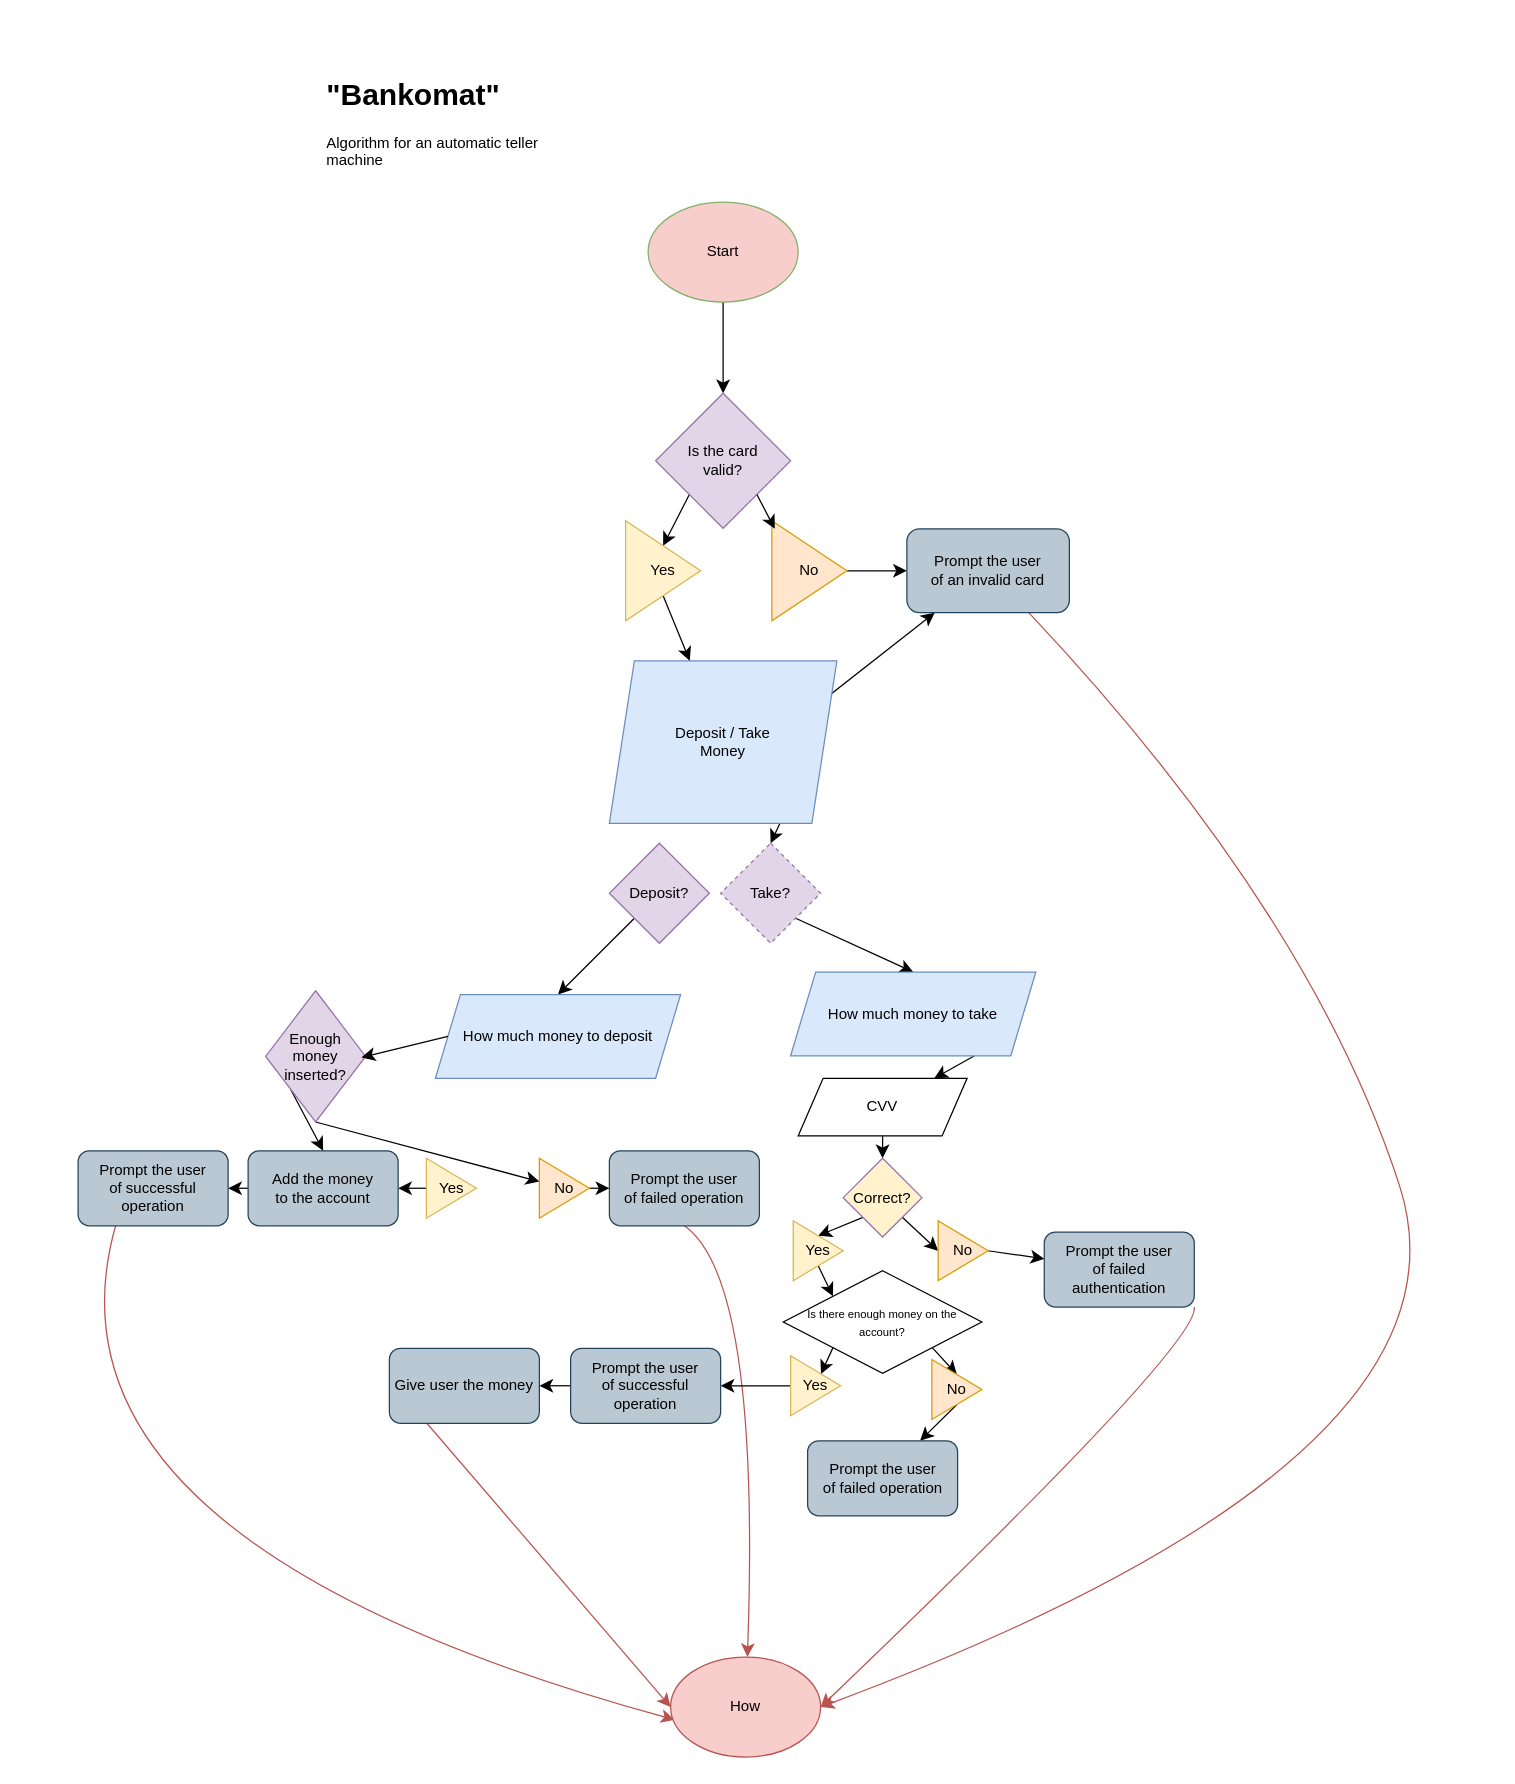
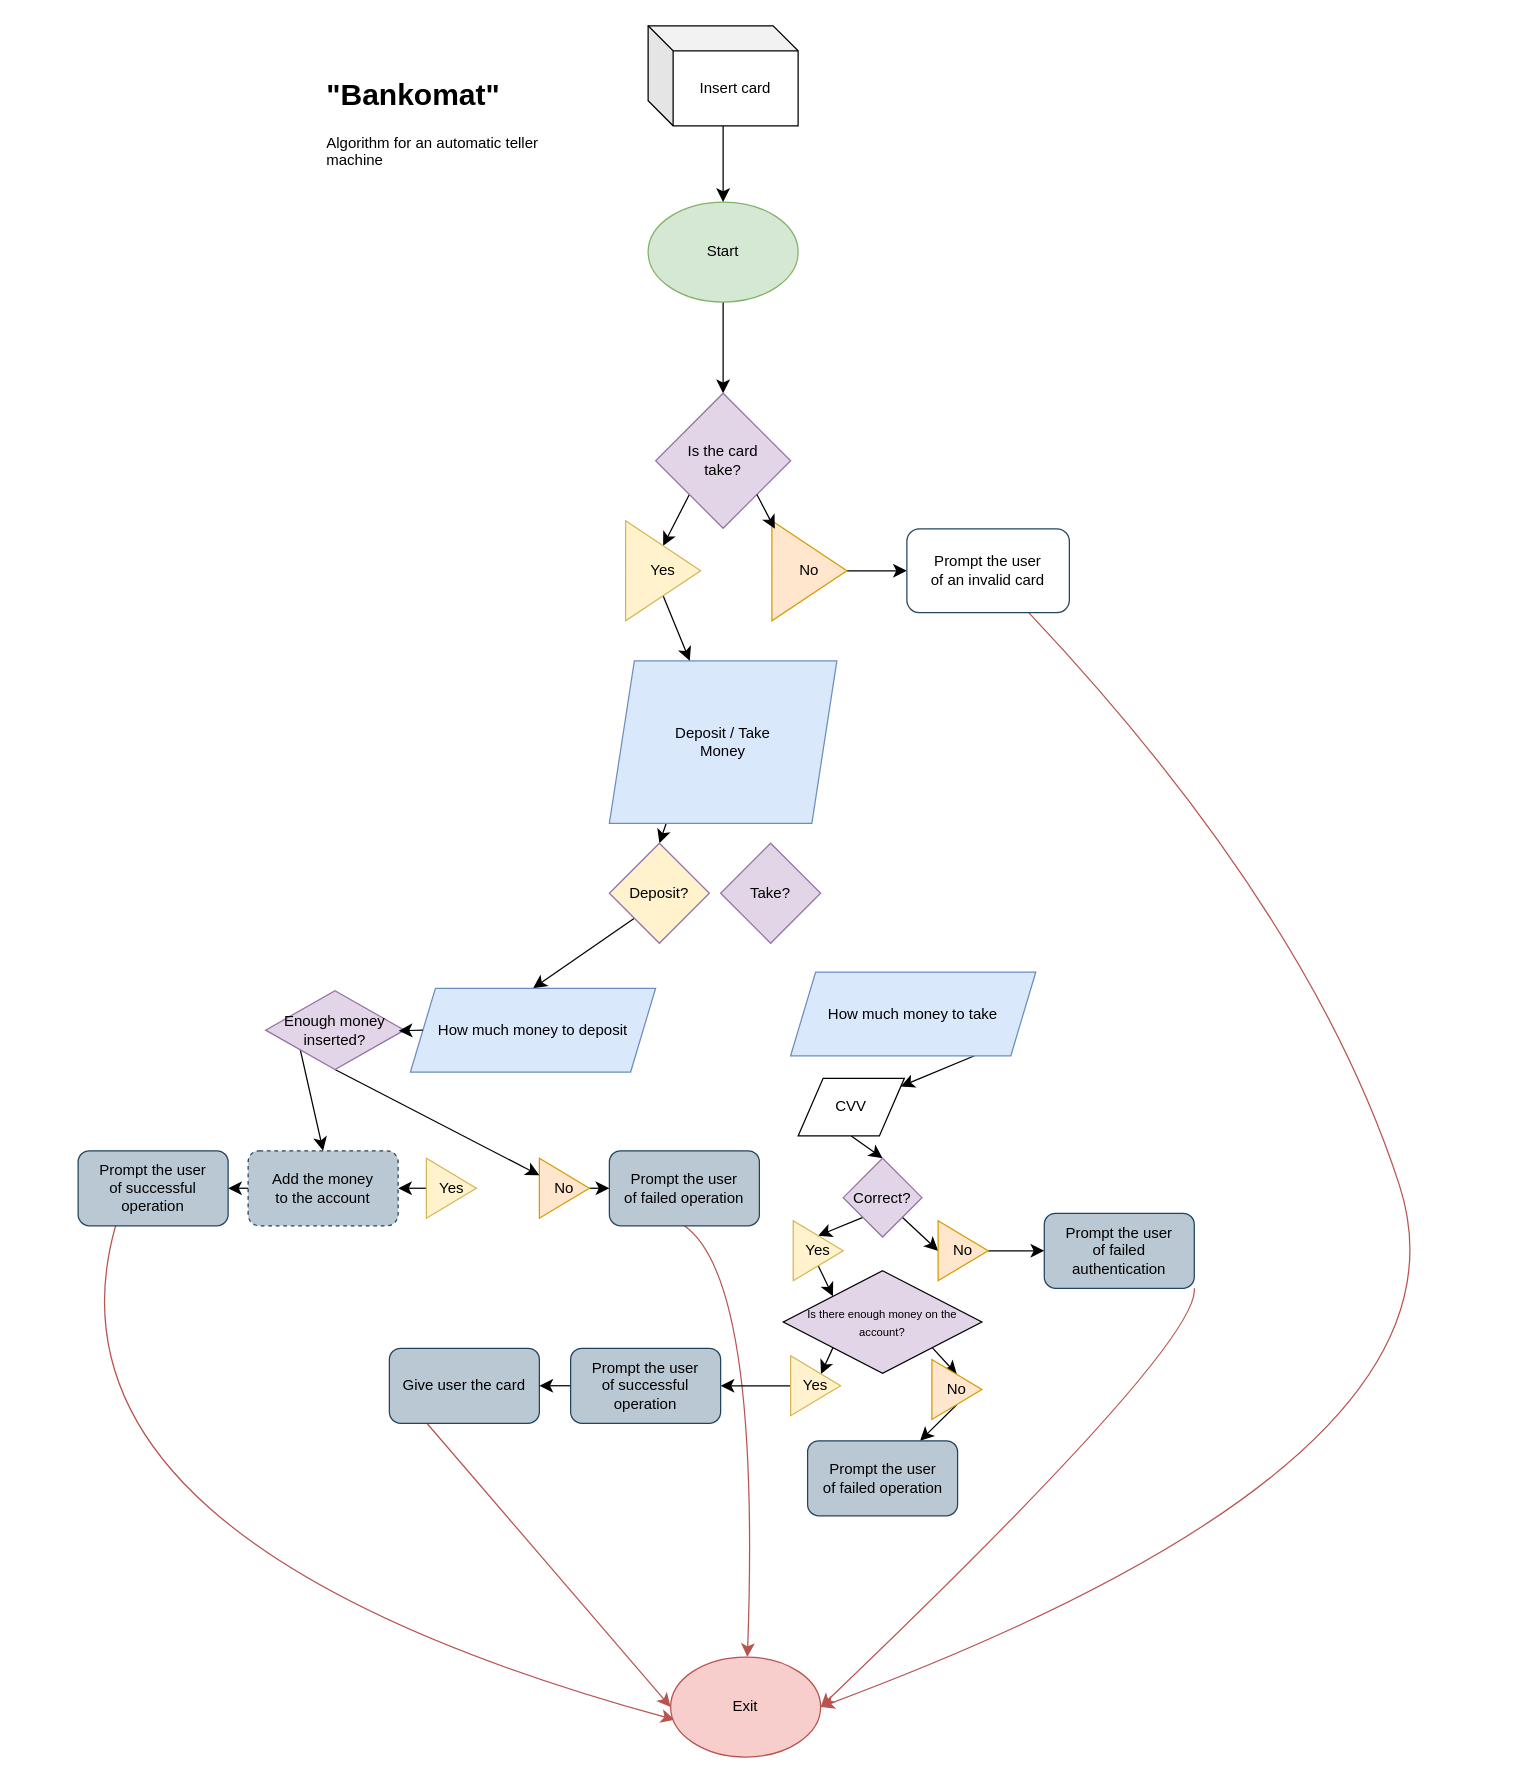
none -> (723, 76)
none -> (723, 159)
(723, 252) -> (723, 252)
(723, 461) -> (723, 461)
(988, 571) -> (988, 571)
(878, 657) -> (665, 826)
(778, 827) -> none
(659, 893) -> (659, 893)
(771, 893) -> (771, 893)
(851, 943) -> none
(558, 1036) -> (533, 1030)
(316, 1056) -> (335, 1030)
(883, 1107) -> (851, 1107)
(323, 1188) -> (323, 1188)
(883, 1198) -> (883, 1198)
(1119, 1269) -> (1119, 1251)
(883, 1322) -> (883, 1322)
(464, 1386) -> (464, 1386)
(746, 1707) -> (746, 1707)
